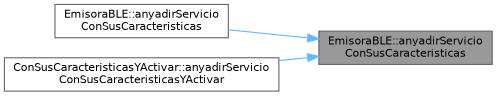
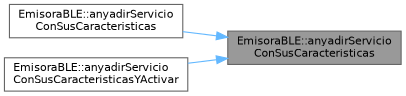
(142, 74) -> (96, 74)
